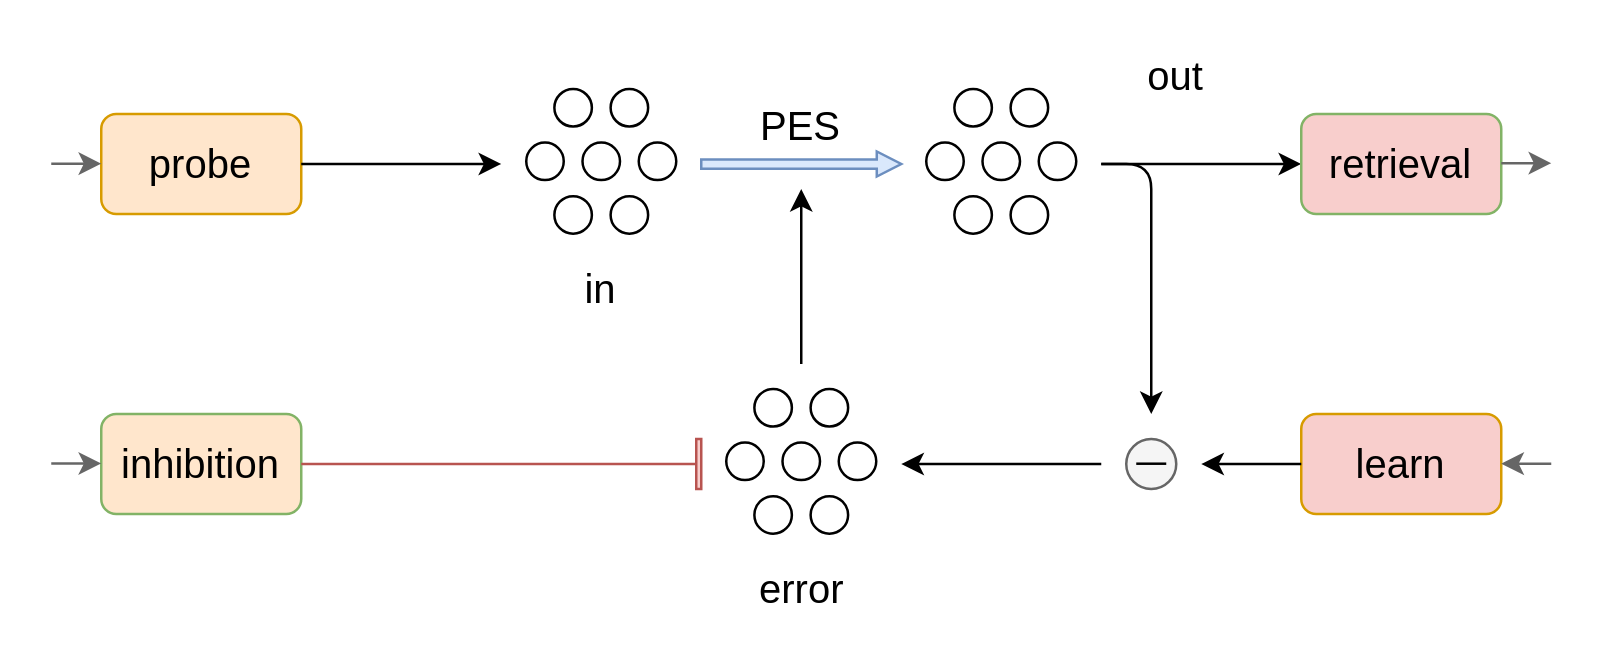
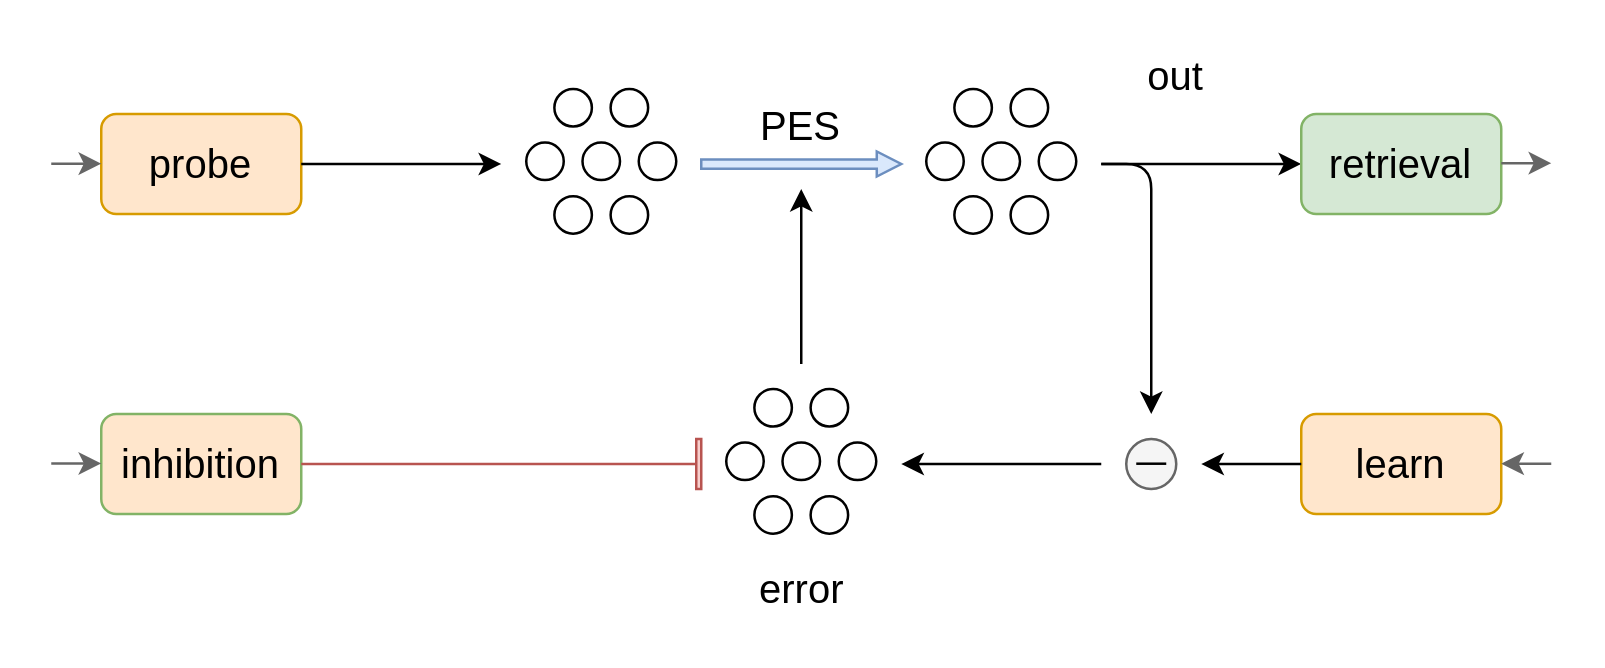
(1401, 164) -> (1401, 164)
(601, 289) -> none
(1401, 464) -> (1401, 464)
